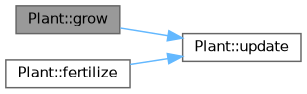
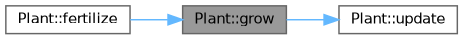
(149, 62) -> (149, 20)
